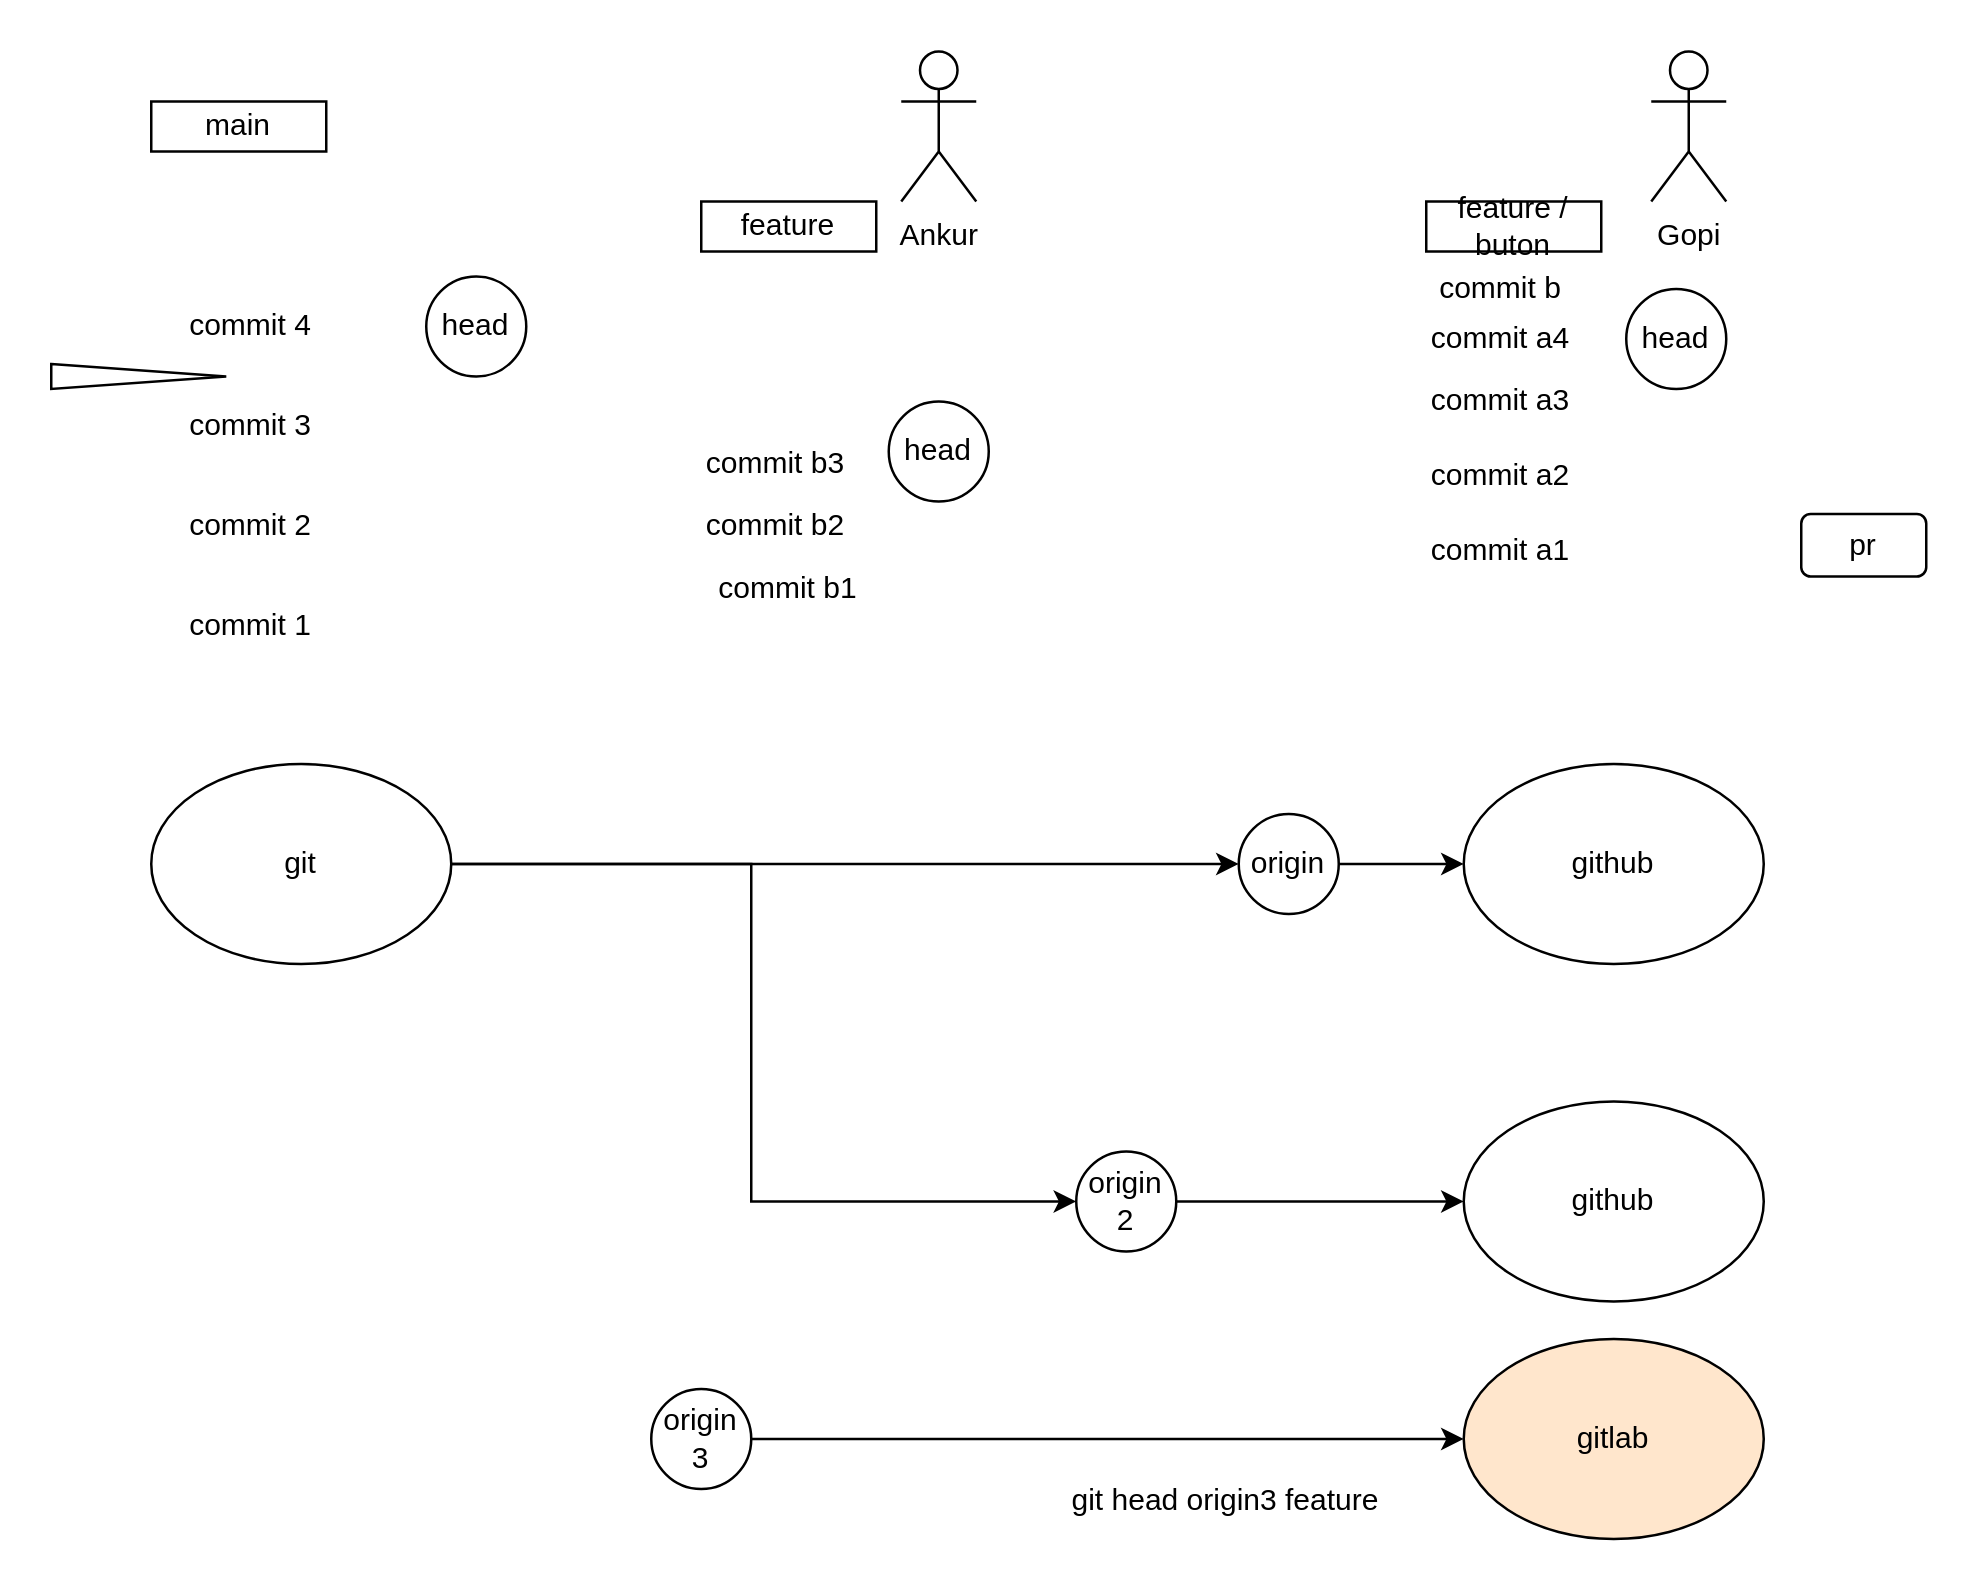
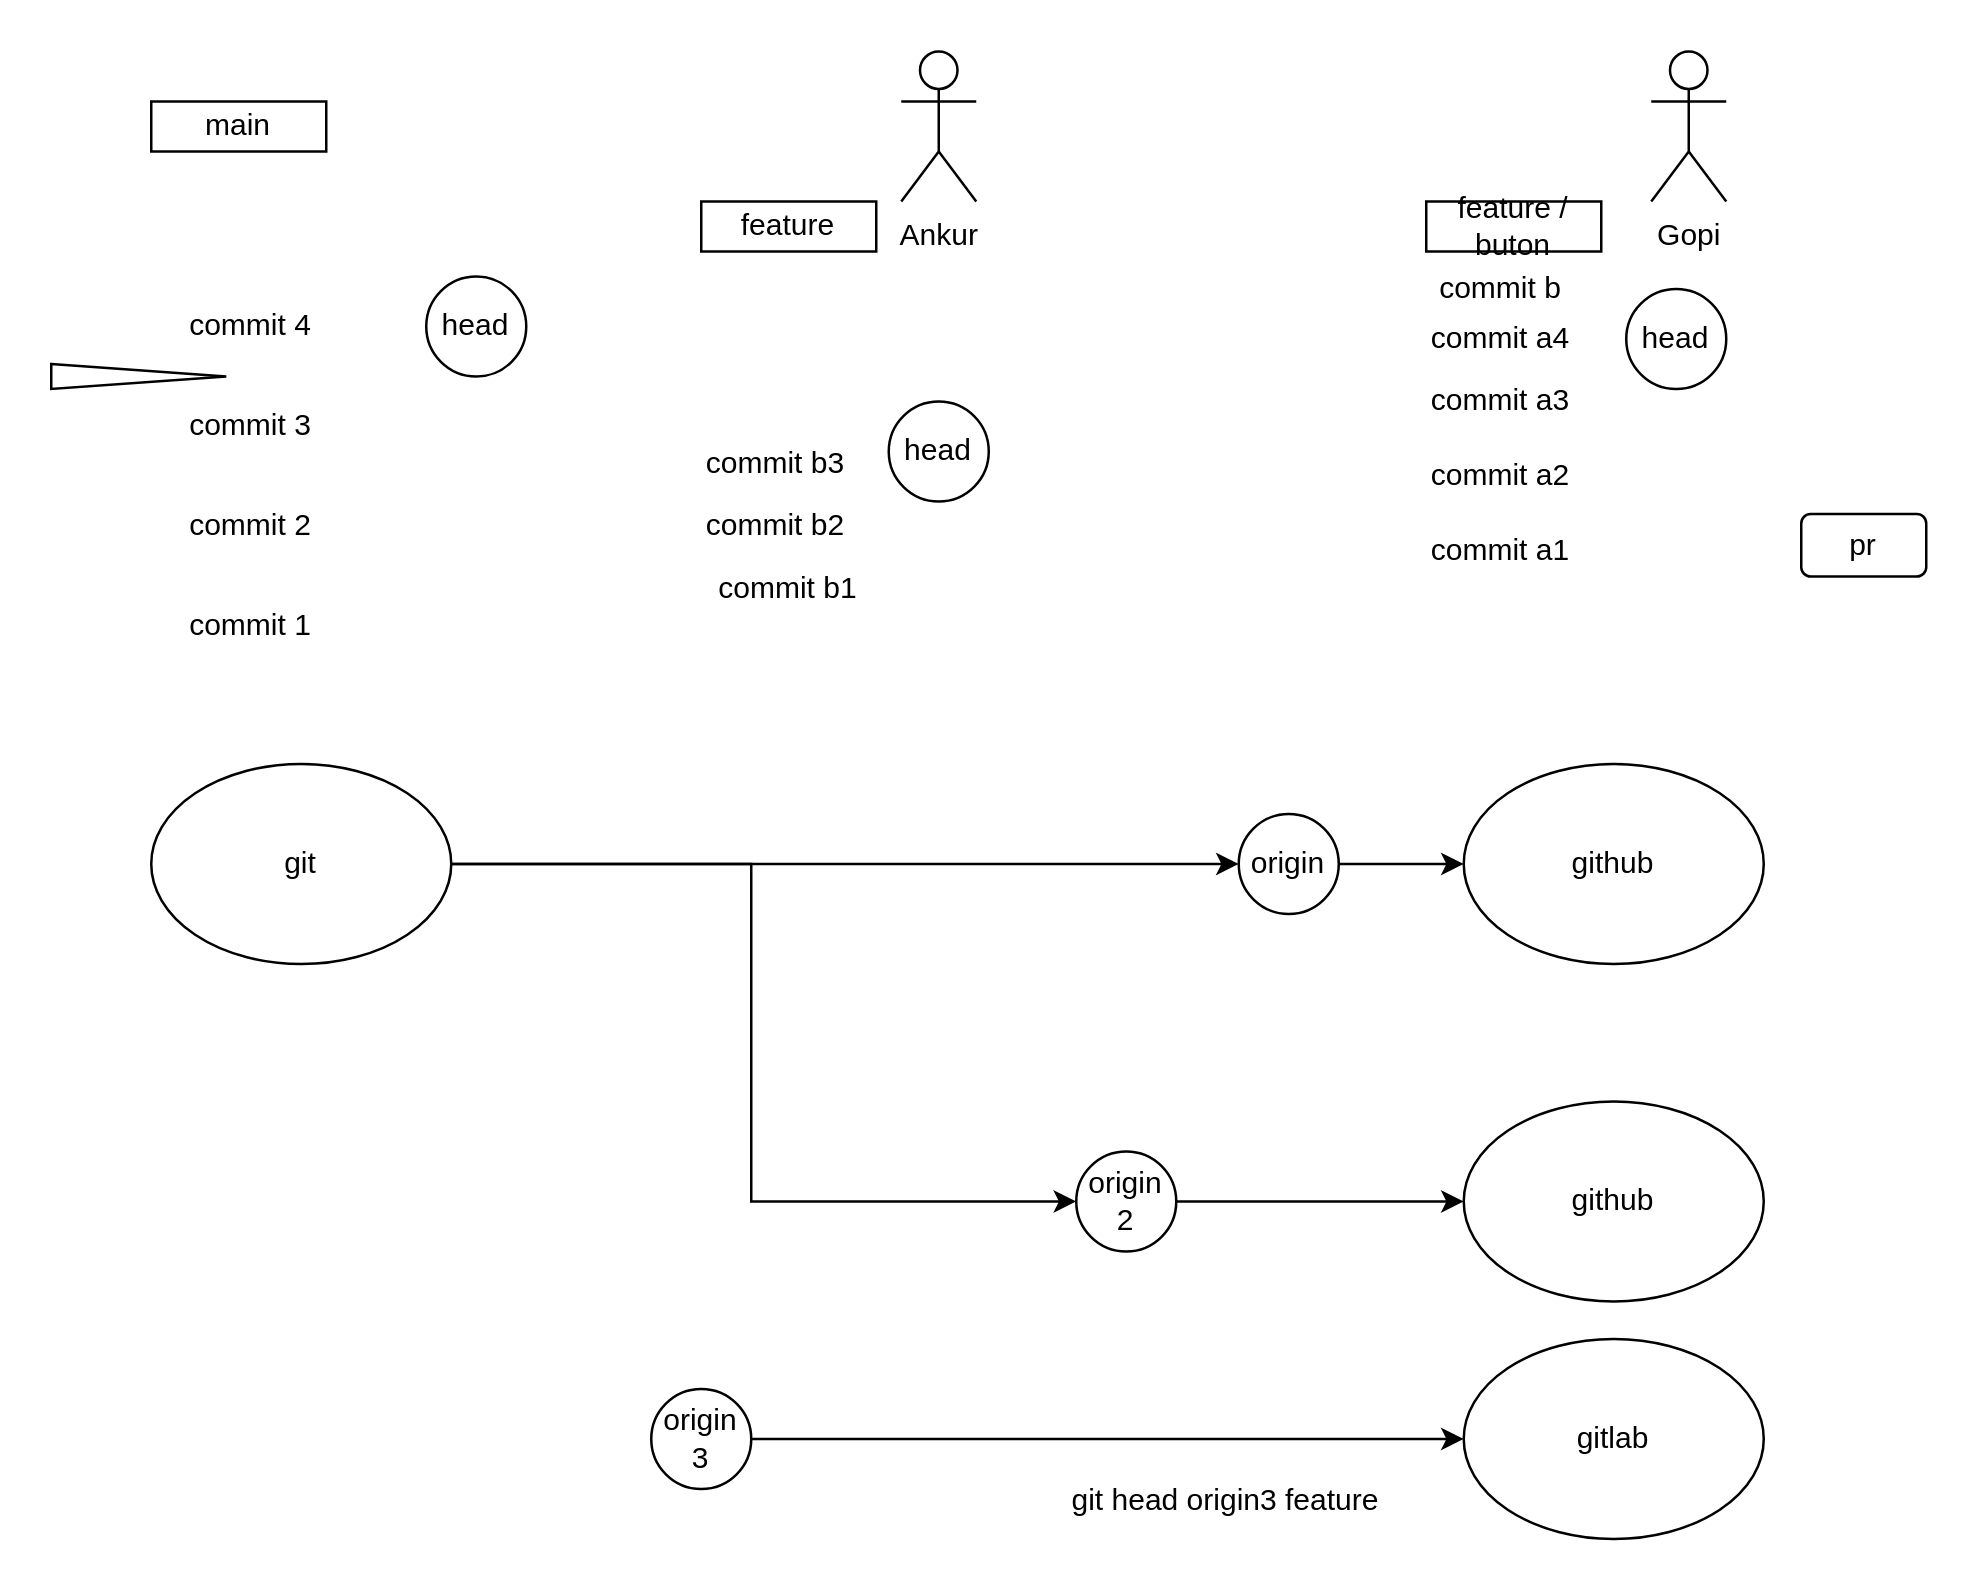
(1614, 1439) -> (1614, 1439)
